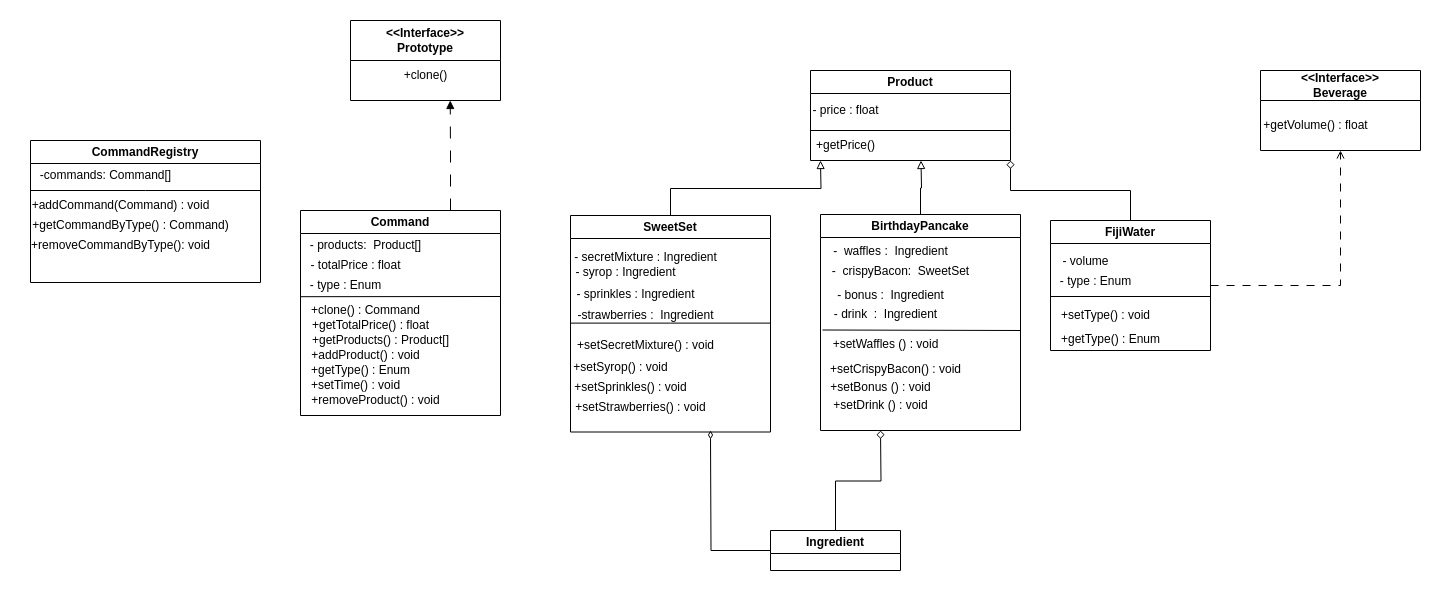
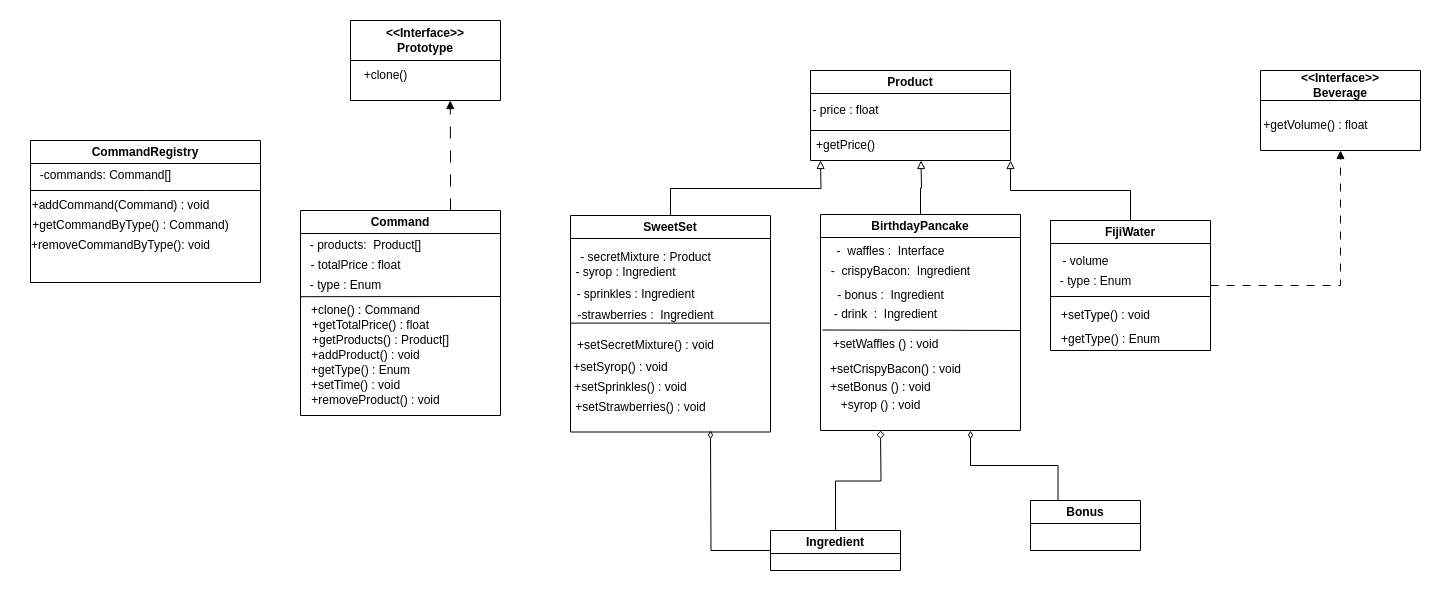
(426, 76) -> (386, 76)
(1341, 157) -> (1341, 160)
(1011, 169) -> (1011, 170)
(891, 252) -> (891, 252)
(646, 258) -> (646, 258)
(901, 272) -> (901, 272)
(881, 406) -> (881, 406)
none -> (1019, 466)
none -> (1086, 526)
